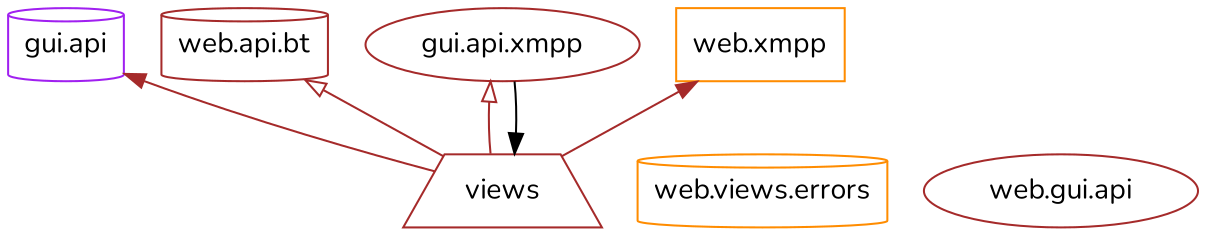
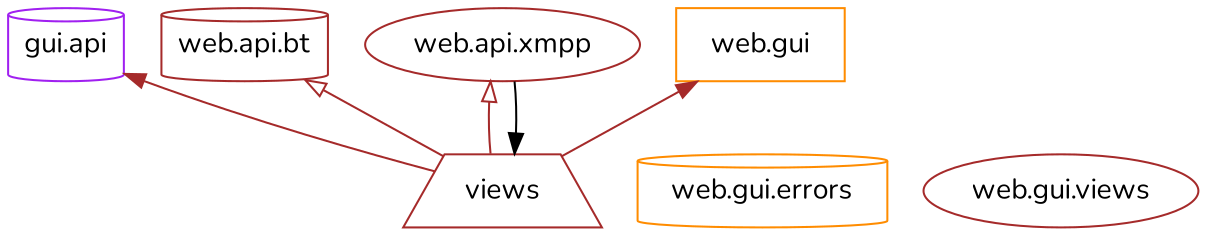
(503, 45) -> (503, 45)
(760, 45) -> (760, 45)
(762, 191) -> (762, 191)
(1061, 191) -> (1061, 191)
